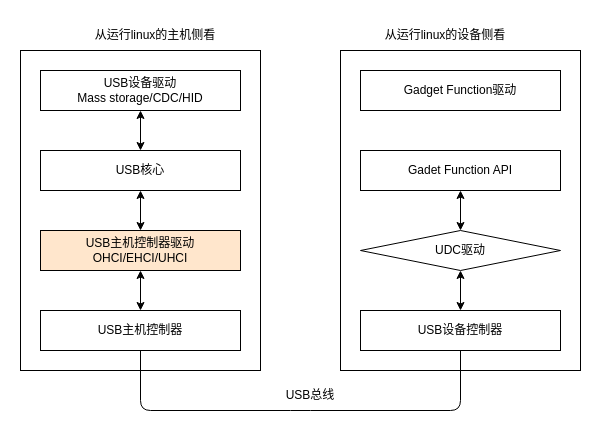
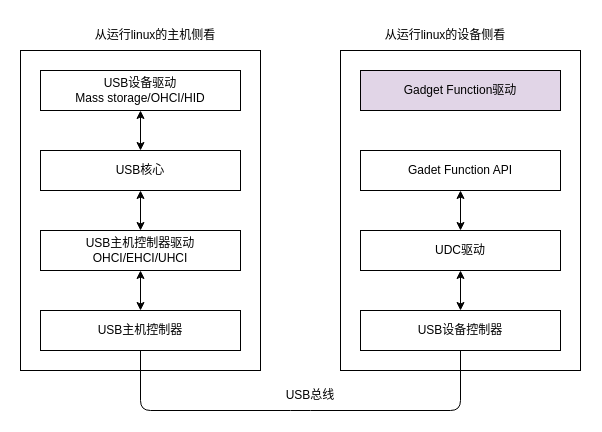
(141, 91) -> (141, 91)
(461, 91) -> (461, 91)
(141, 251) -> (141, 251)
(461, 251) -> (461, 251)
